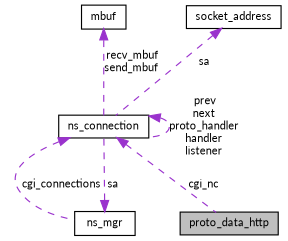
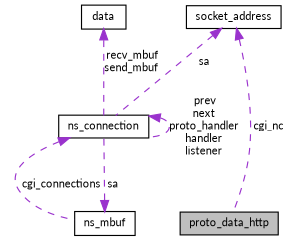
(104, 17) -> (104, 17)
(171, 178) -> (251, 127)
(105, 223) -> (105, 223)
